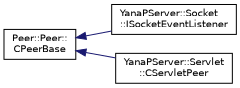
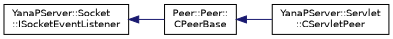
(99, 33) -> (152, 19)
